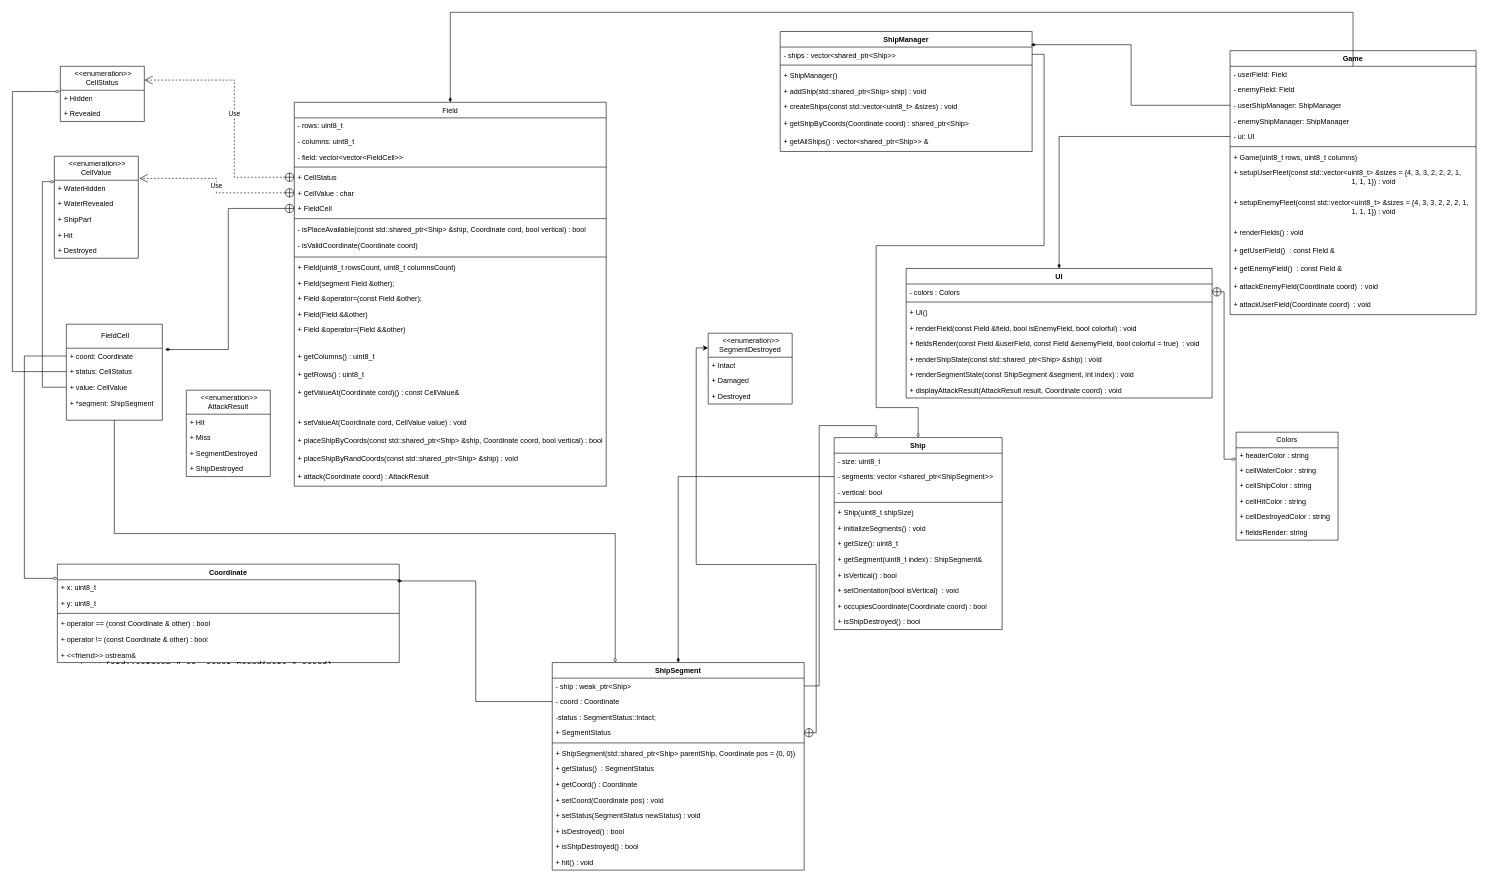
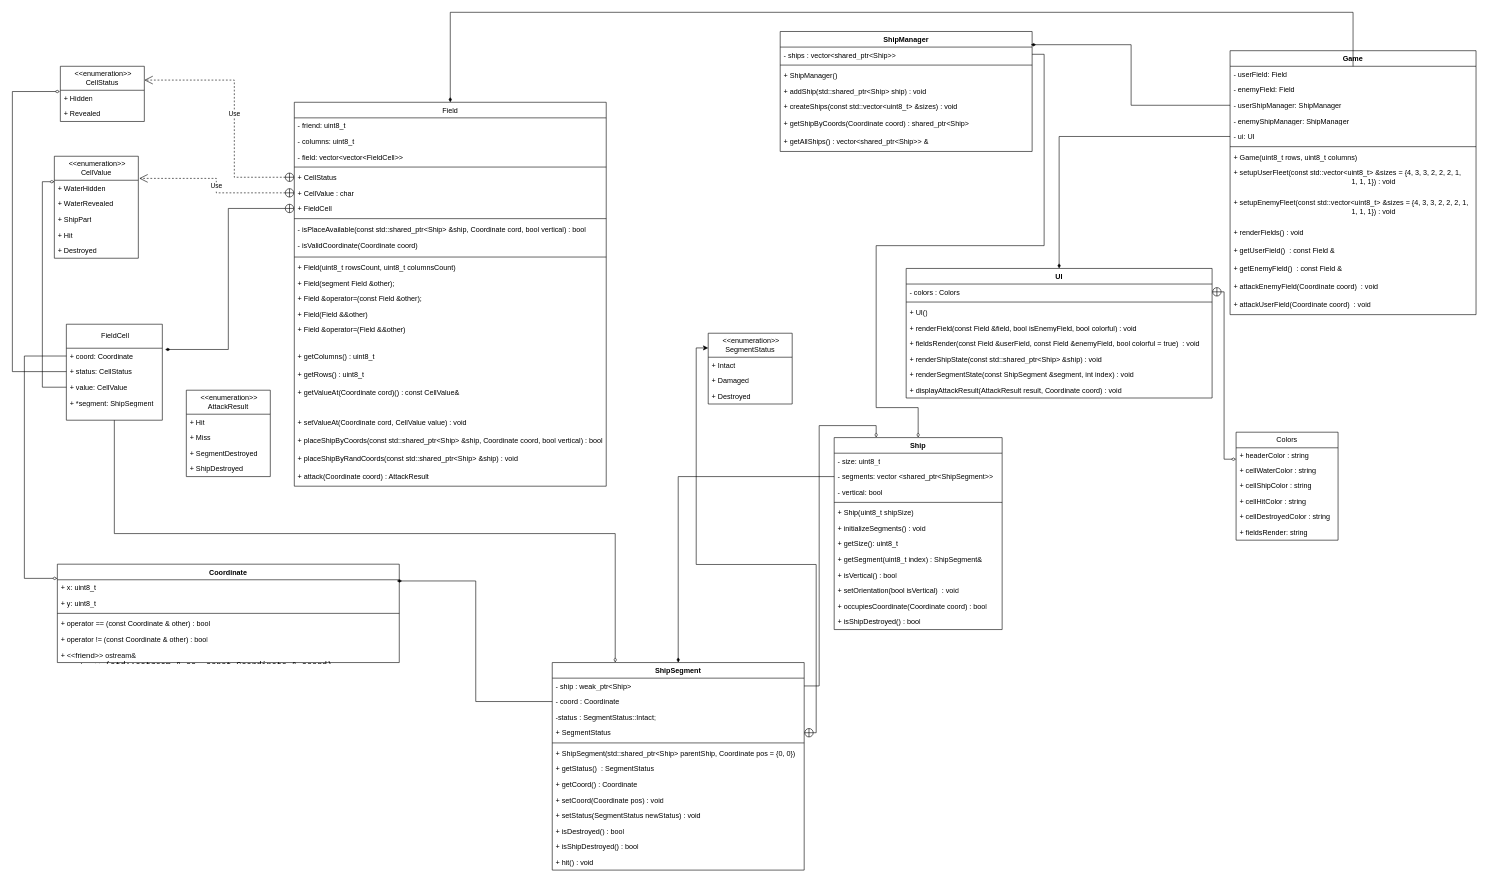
(324, 126) -> (327, 126)
(750, 345) -> (750, 345)
